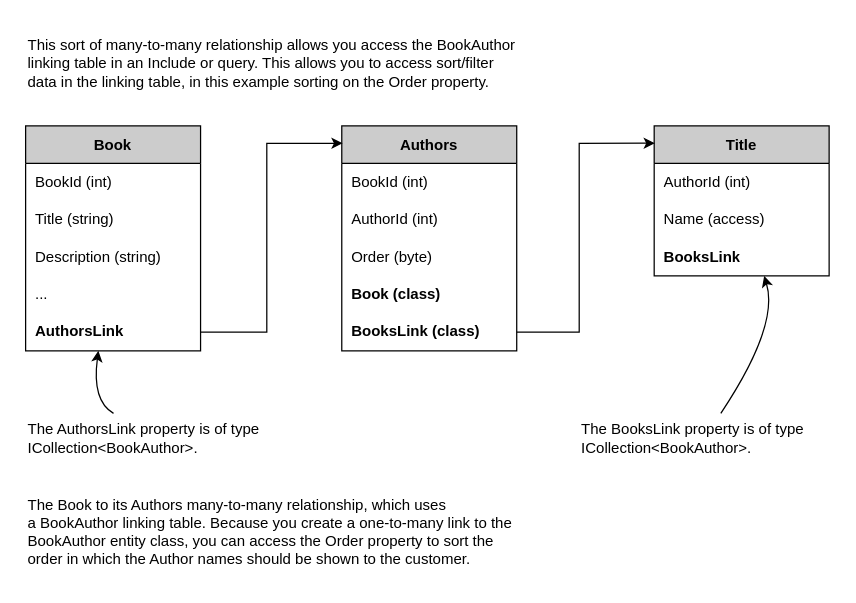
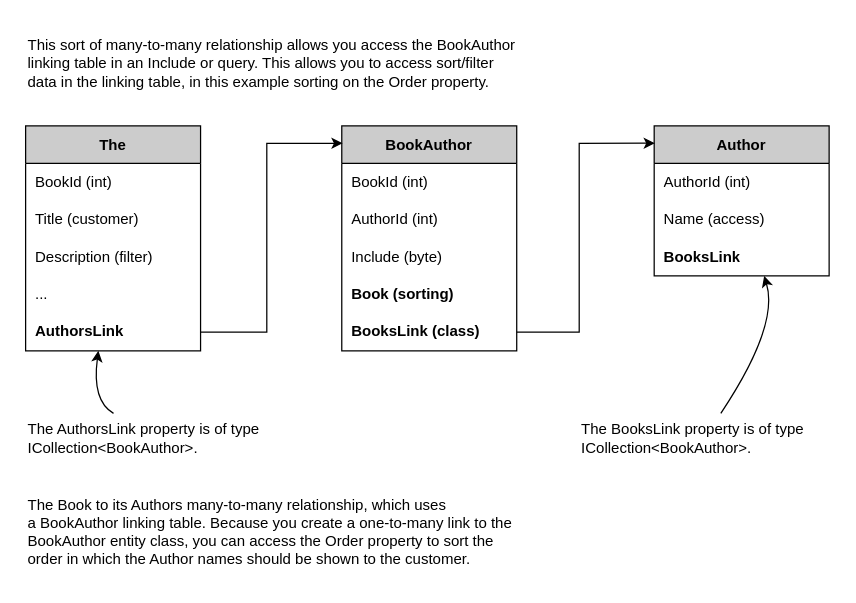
(113, 145) -> (113, 145)
(429, 145) -> (429, 145)
(741, 145) -> (741, 145)
(87, 219) -> (97, 219)
(112, 257) -> (110, 257)
(400, 257) -> (407, 257)
(398, 294) -> (407, 294)
